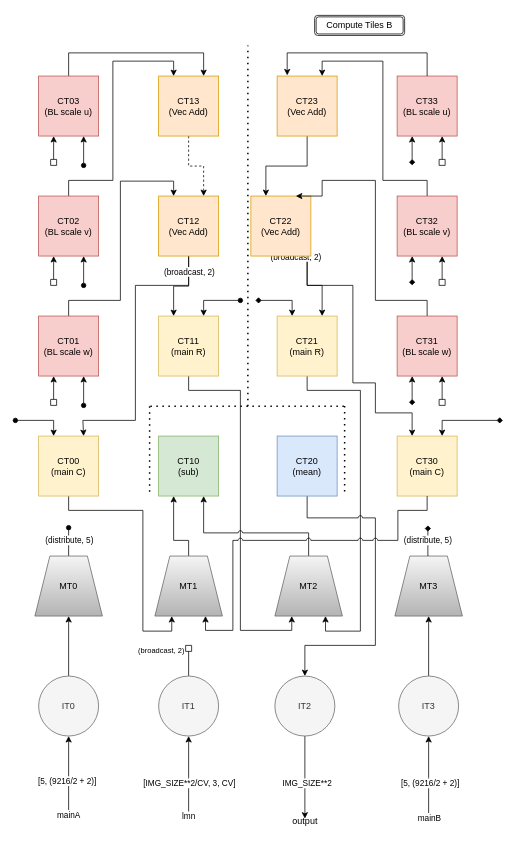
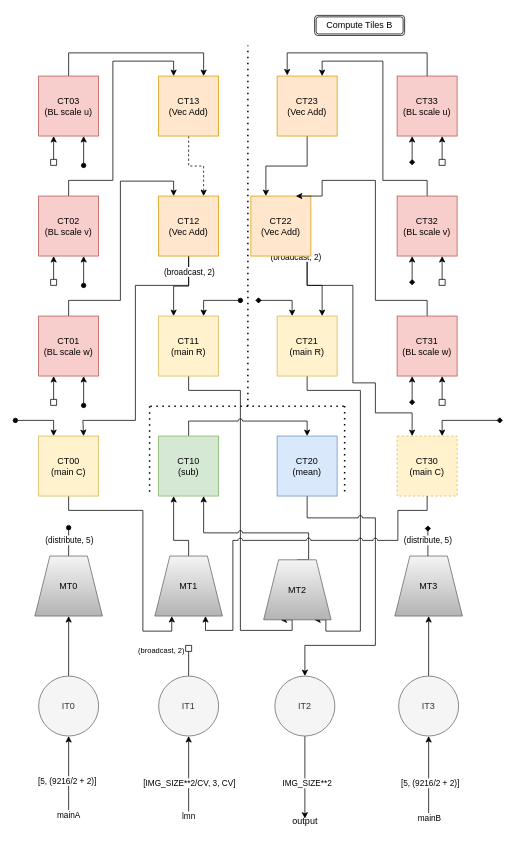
none -> (189, 428)
(427, 466) -> (427, 466)
(309, 586) -> (297, 590)
